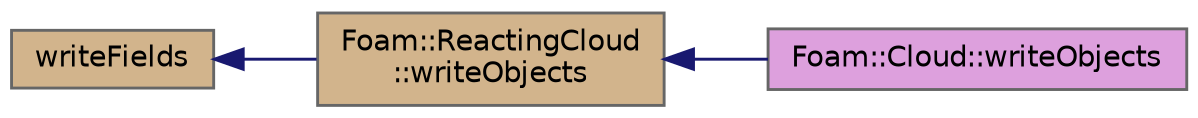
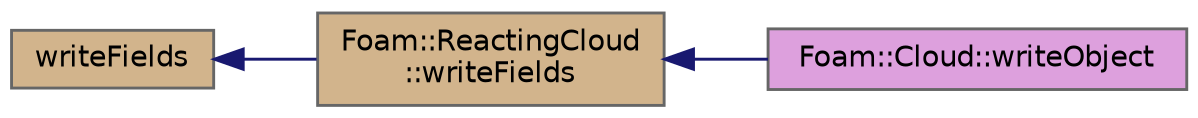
(491, 59) -> (491, 59)
(977, 59) -> (977, 59)
